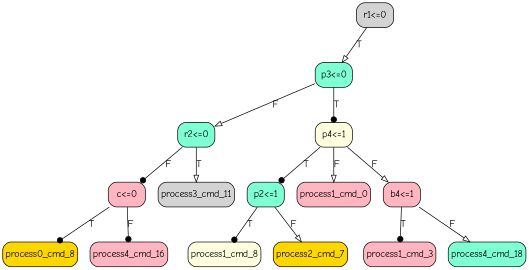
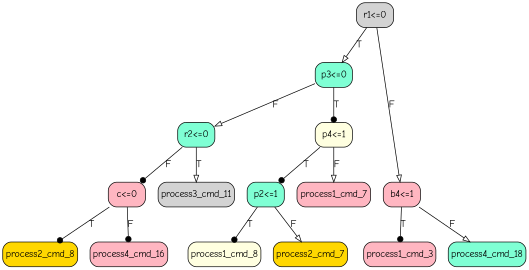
(365, 162) -> (388, 101)
(334, 195) -> (334, 195)
(40, 254) -> (40, 254)
